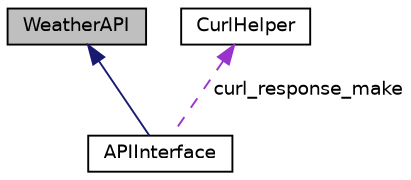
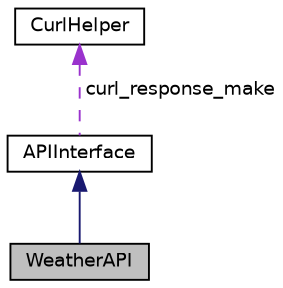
(124, 98) -> (80, 217)
